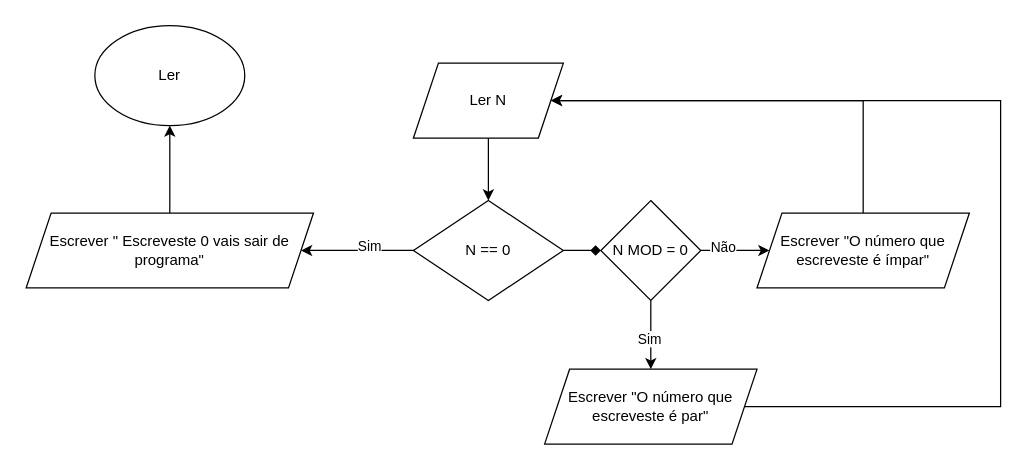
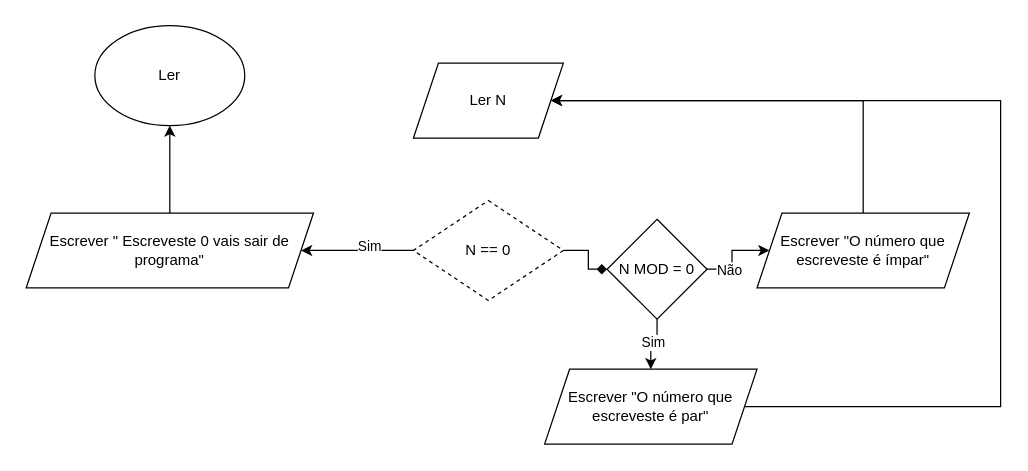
(488, 165) -> none
(488, 251) -> (488, 251)
(651, 251) -> (657, 269)
